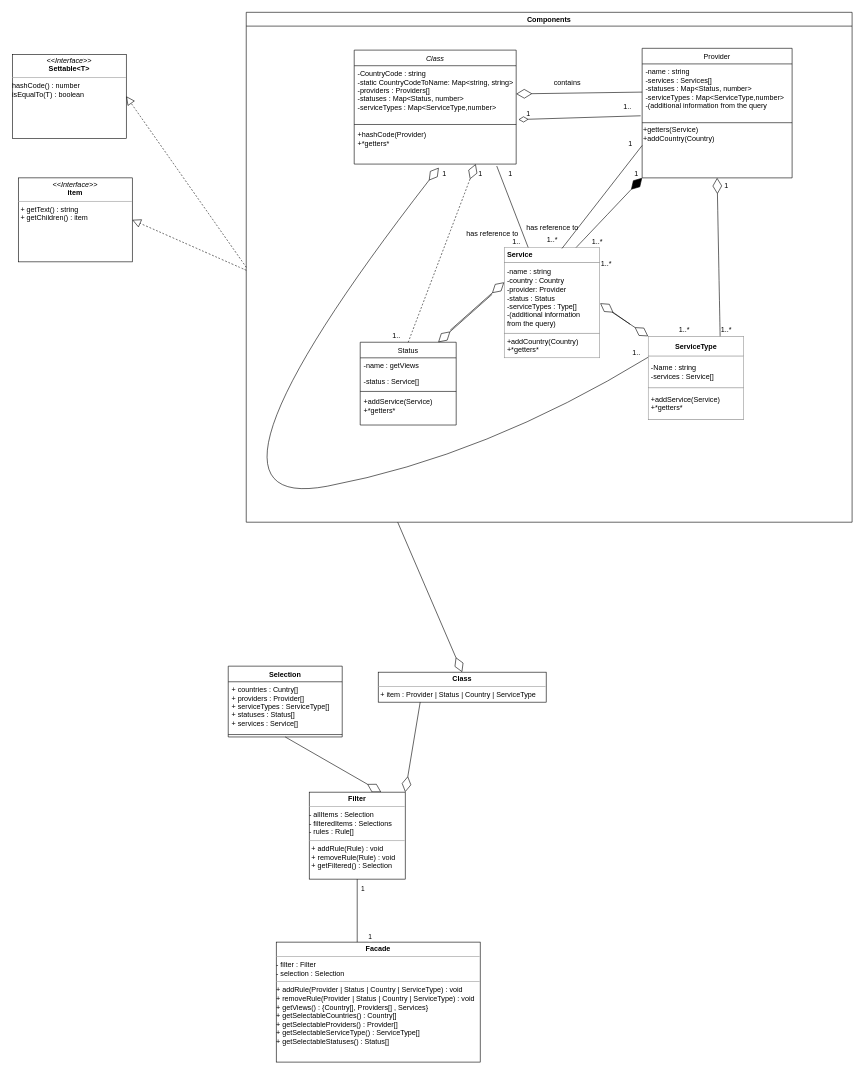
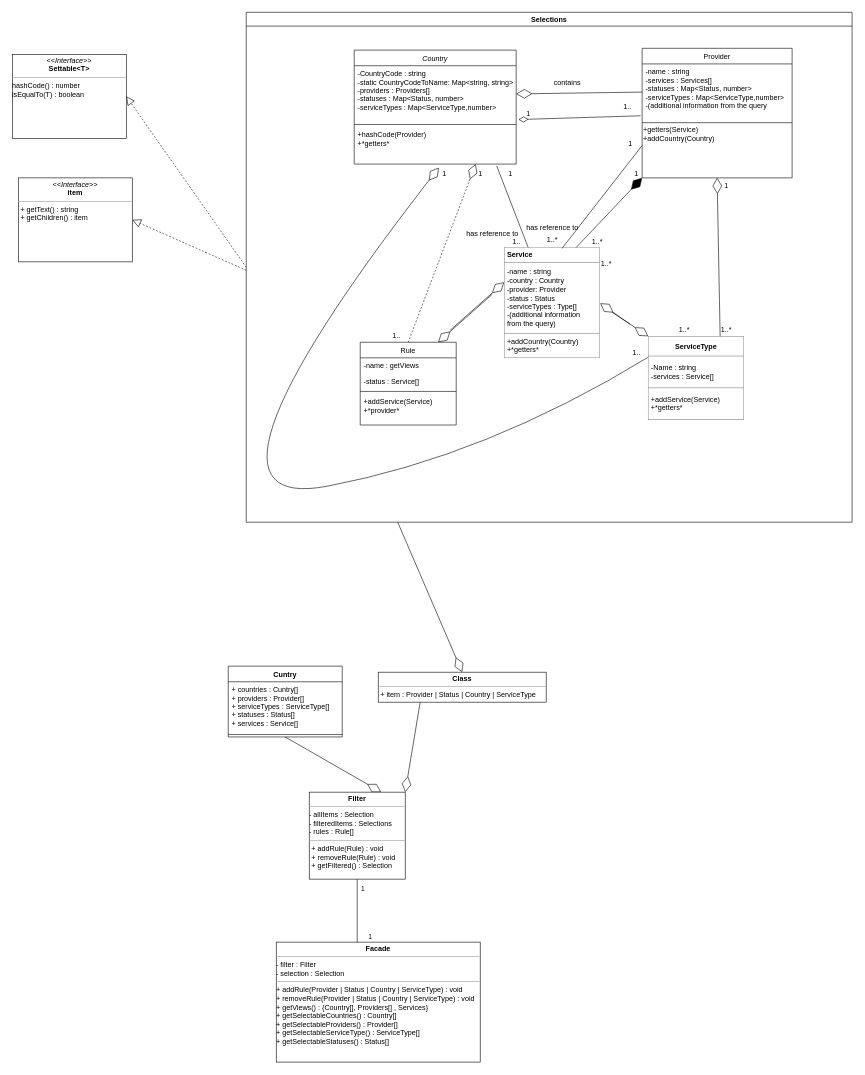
(549, 20) -> (549, 20)
(435, 58) -> (435, 58)
(408, 350) -> (408, 350)
(402, 402) -> (402, 402)
(285, 674) -> (285, 674)
